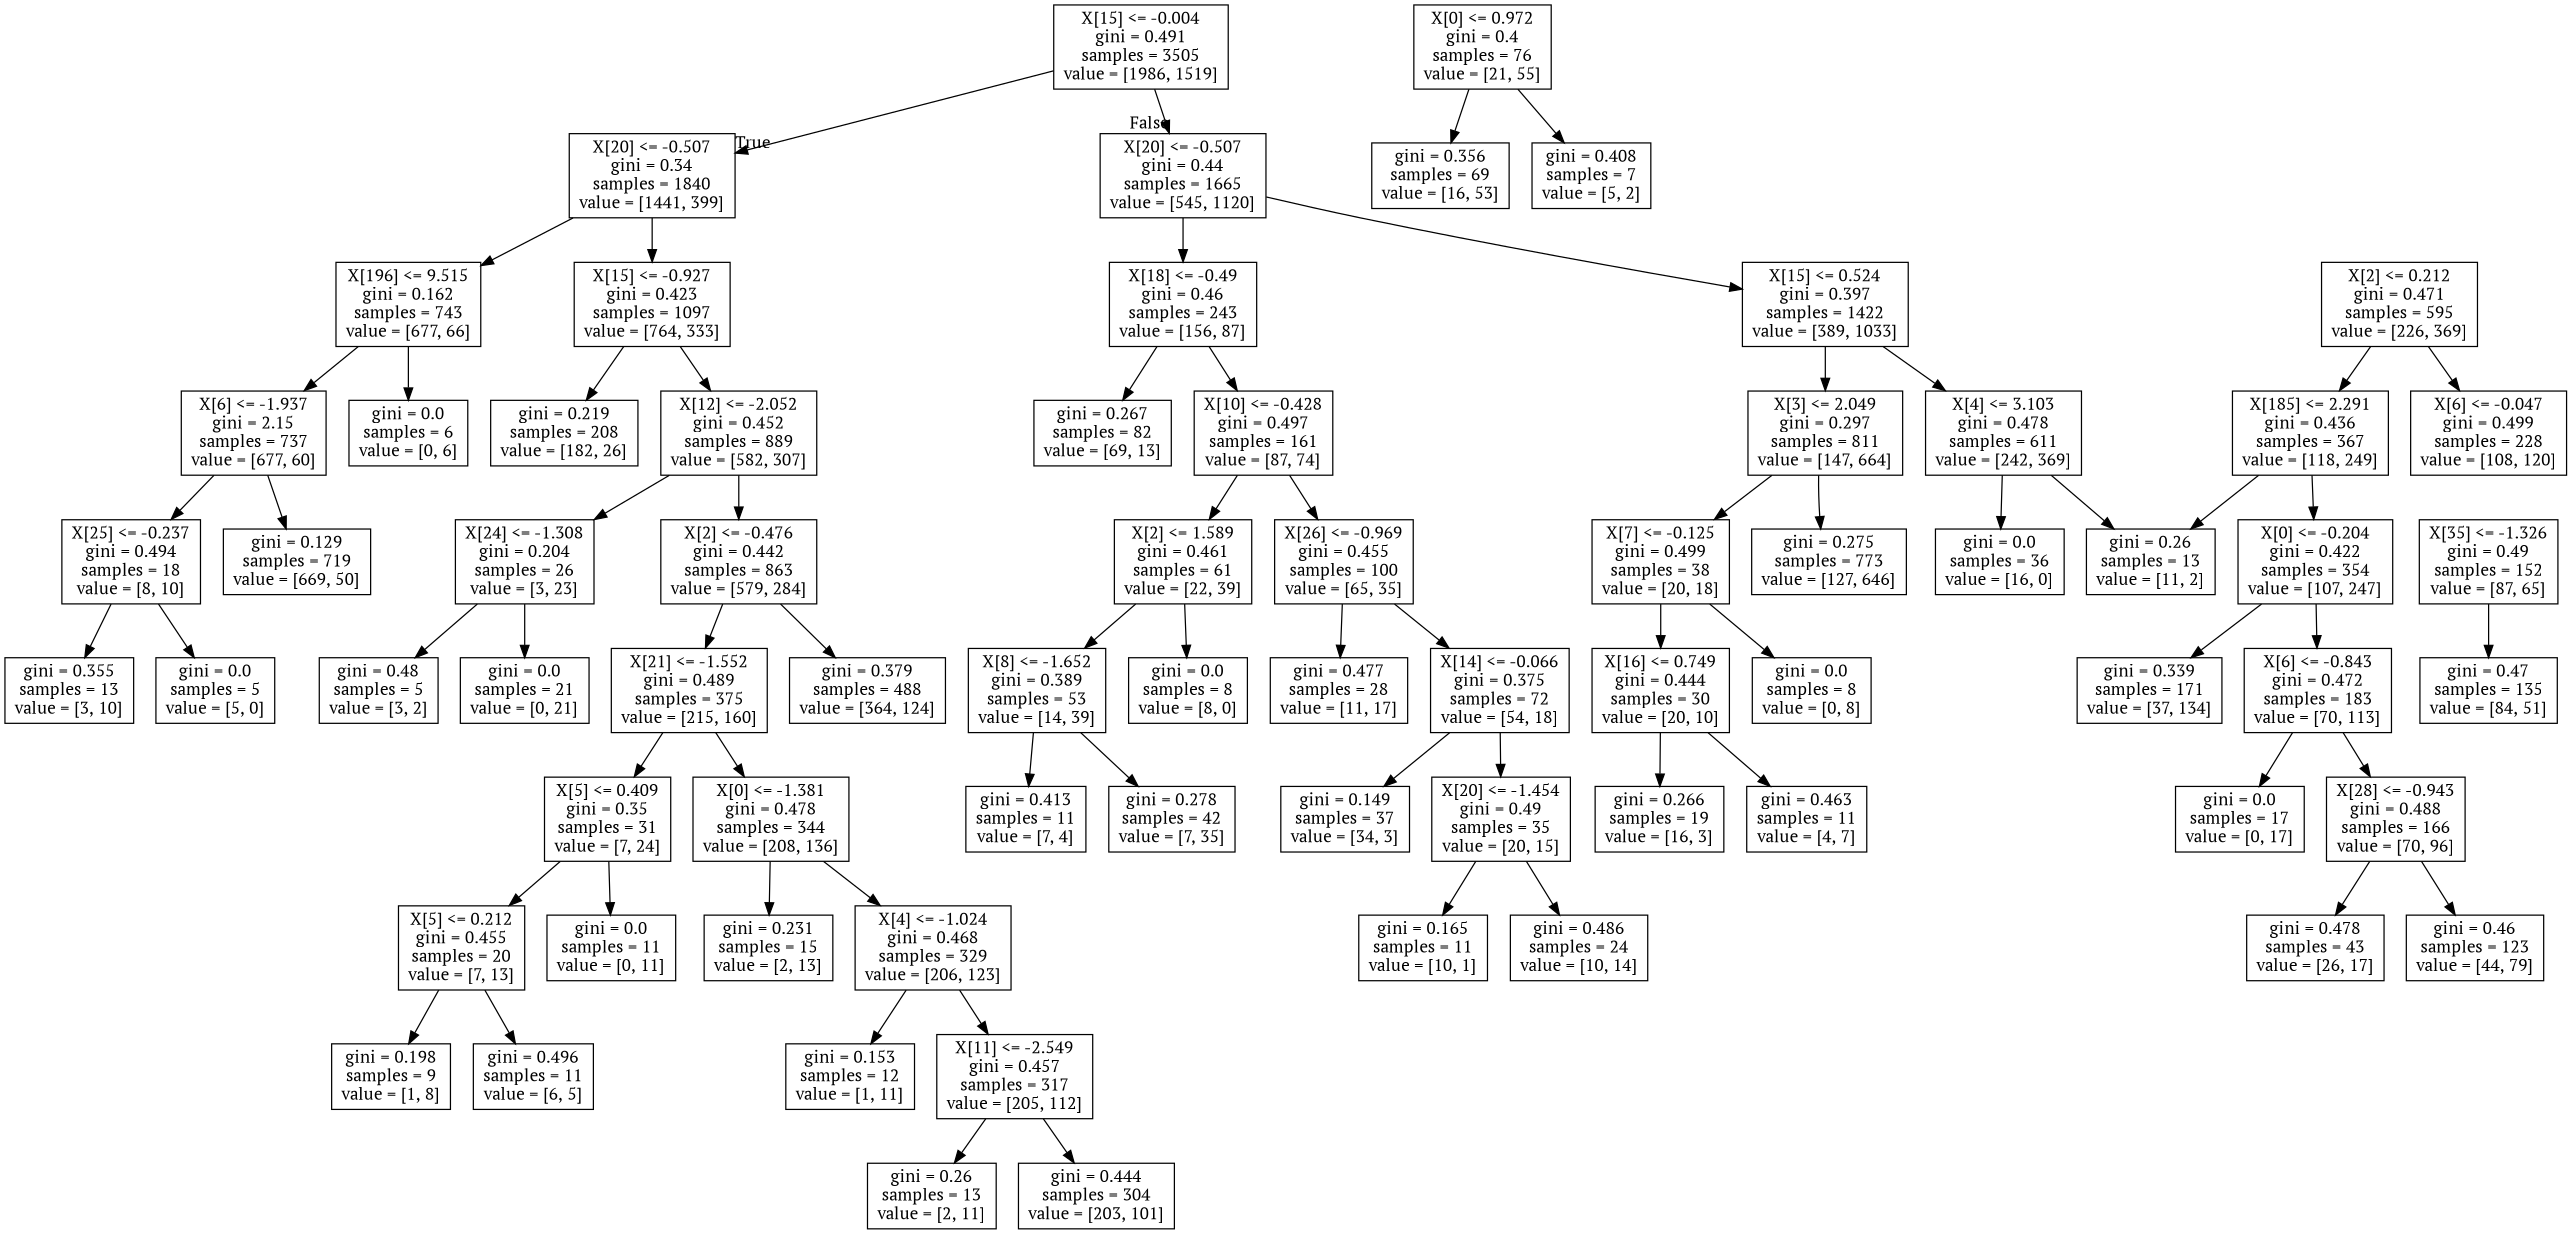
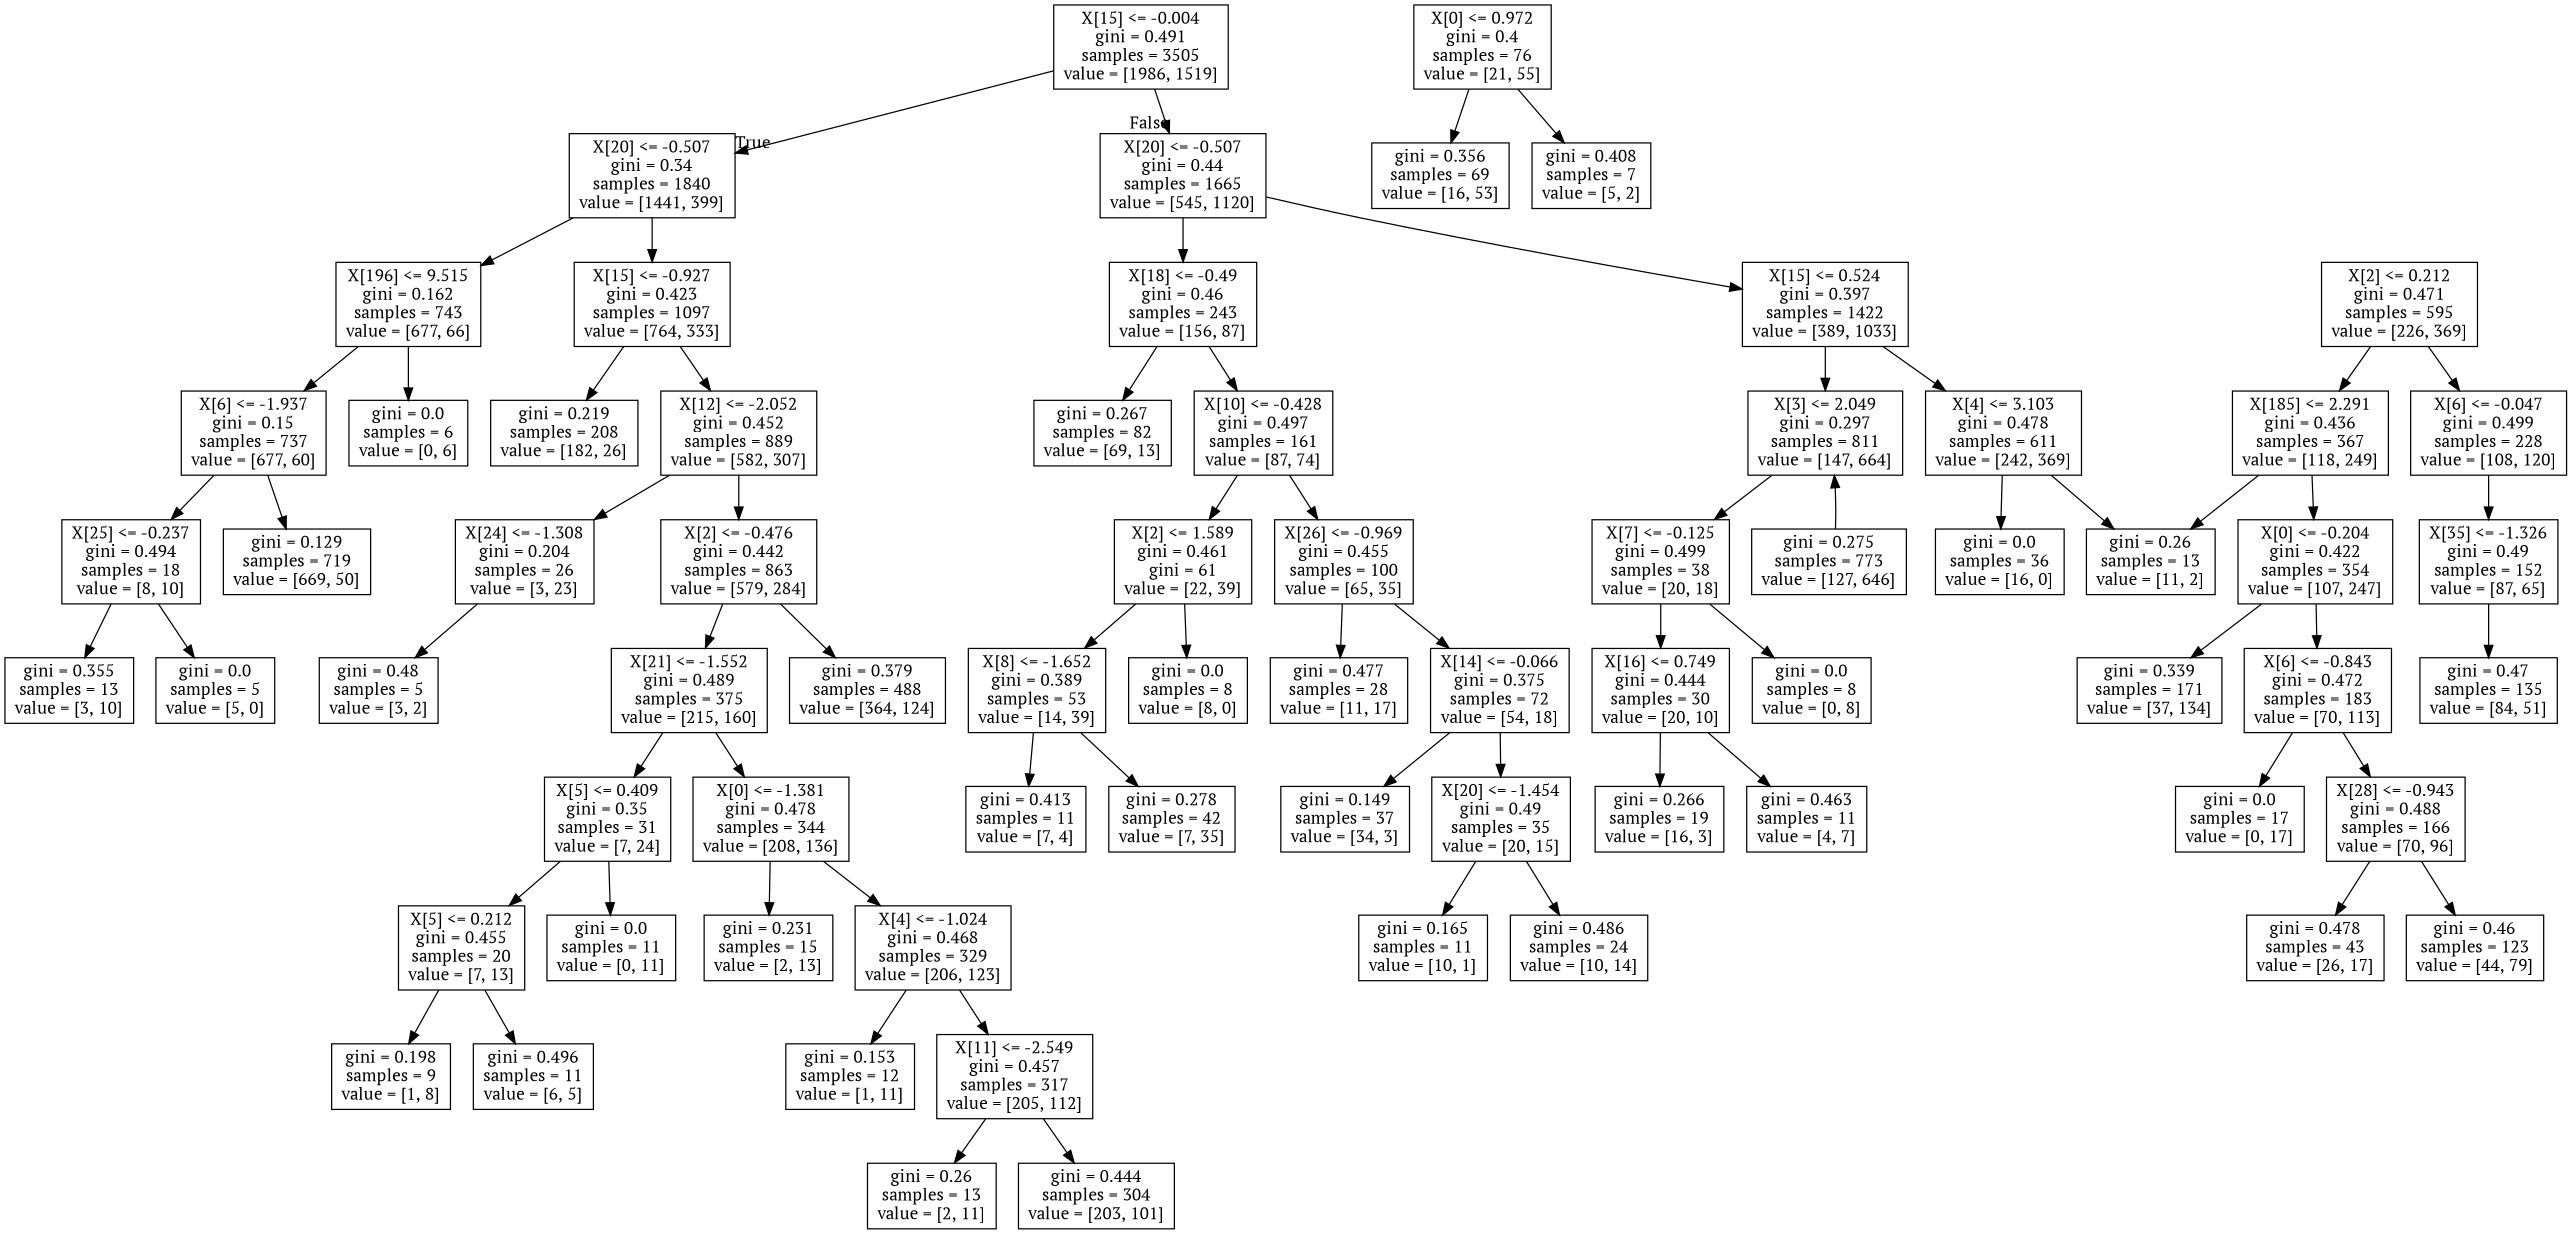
(254, 433) -> (254, 433)
none -> (2489, 491)
(1819, 496) -> (1836, 508)
(1183, 562) -> (1183, 562)
(525, 691) -> none
